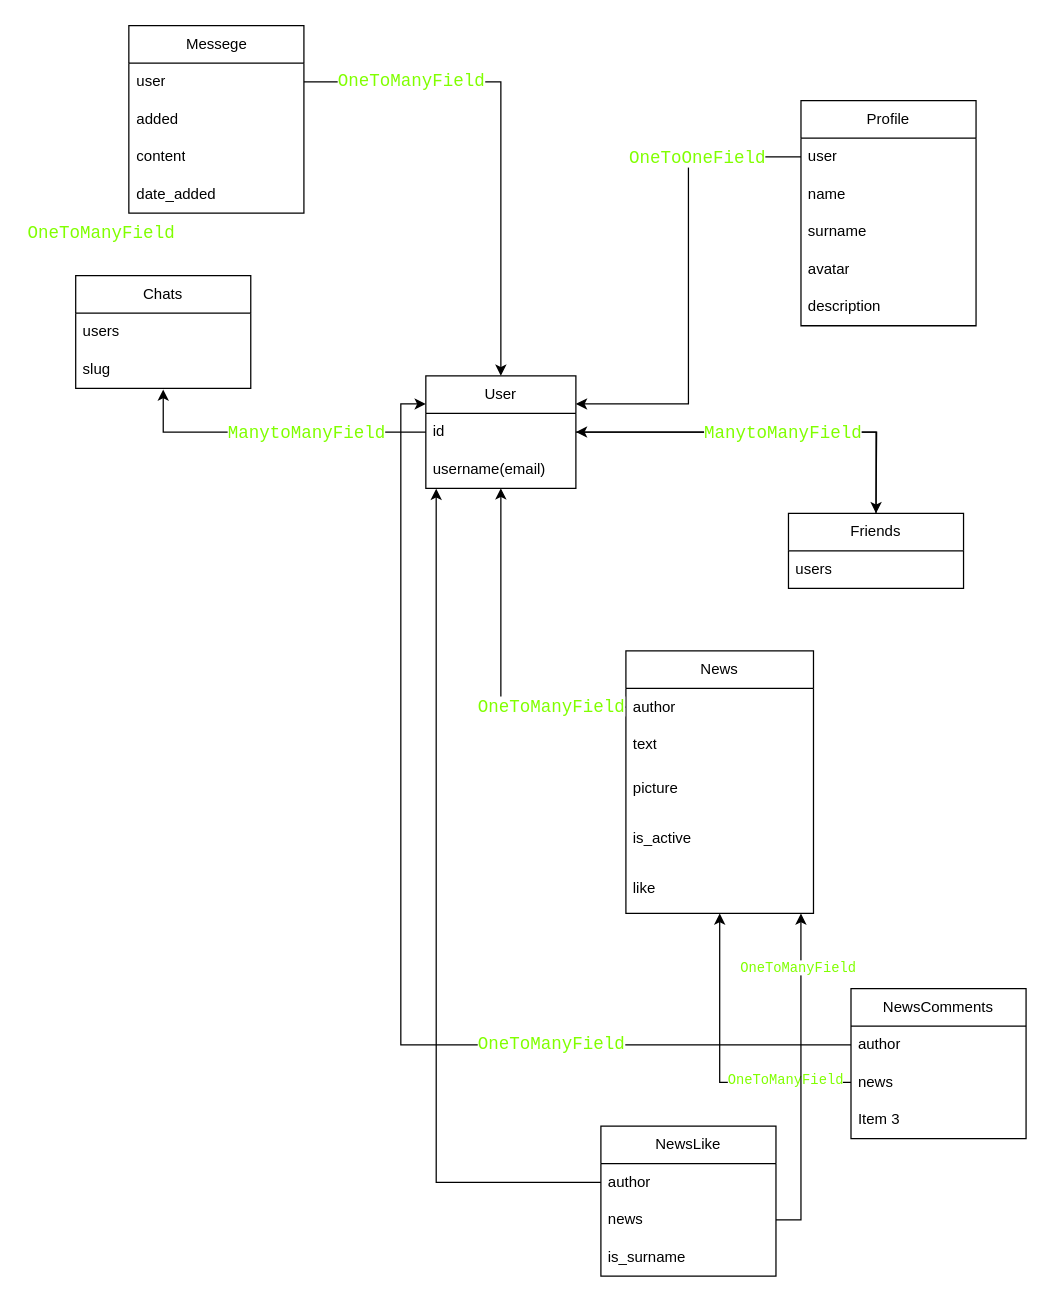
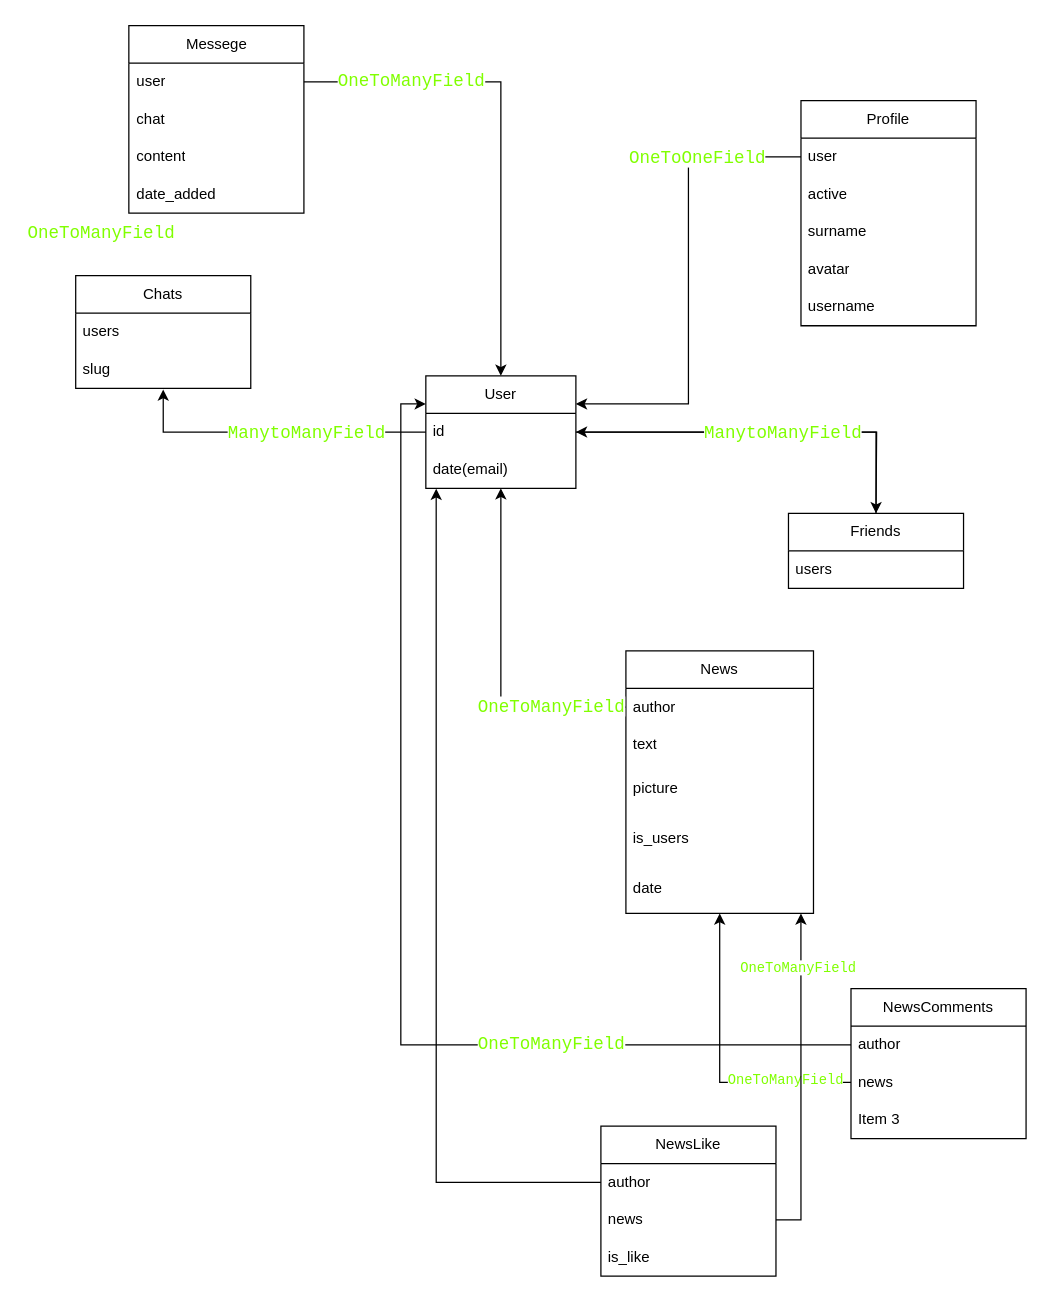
(158, 119) -> (154, 119)
(825, 194) -> (831, 194)
(850, 307) -> (842, 307)
(492, 469) -> (475, 469)
(667, 838) -> (665, 838)
(646, 888) -> (650, 888)
(648, 1257) -> (632, 1257)
